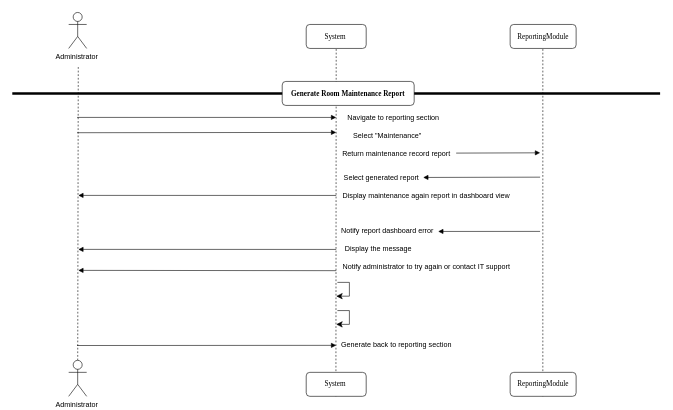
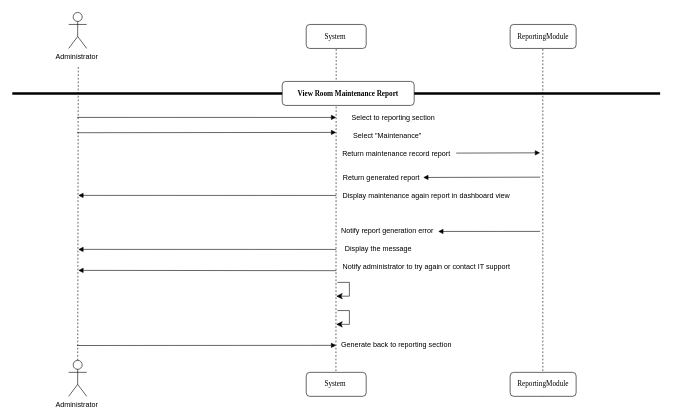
(348, 93) -> (348, 93)
(394, 117) -> (394, 117)
(382, 177) -> (382, 177)
(388, 231) -> (388, 231)
